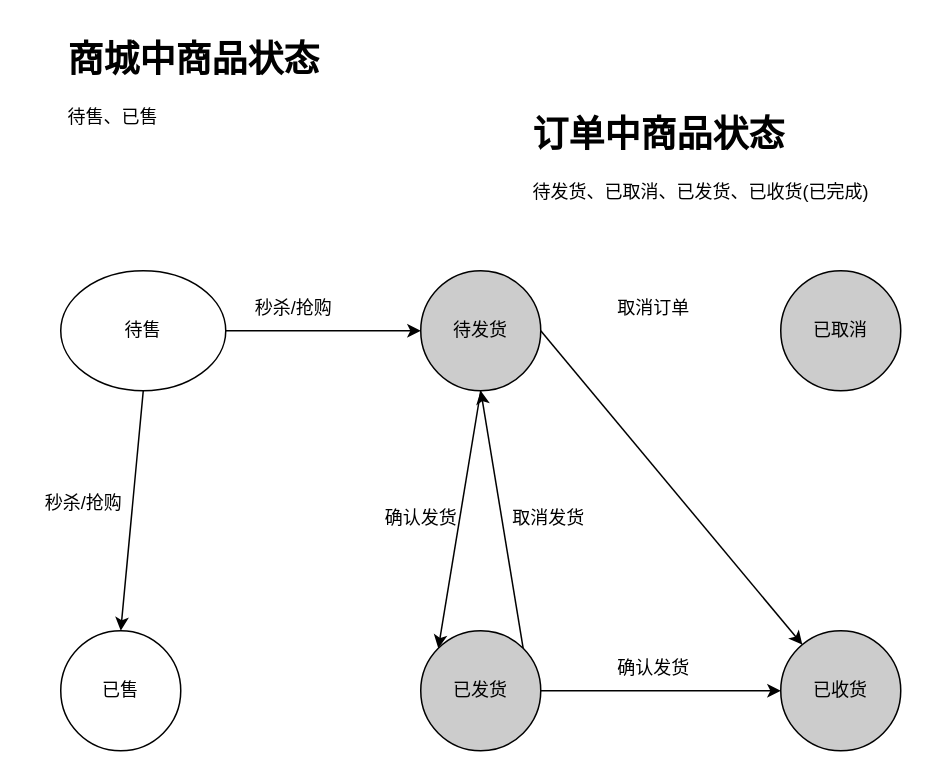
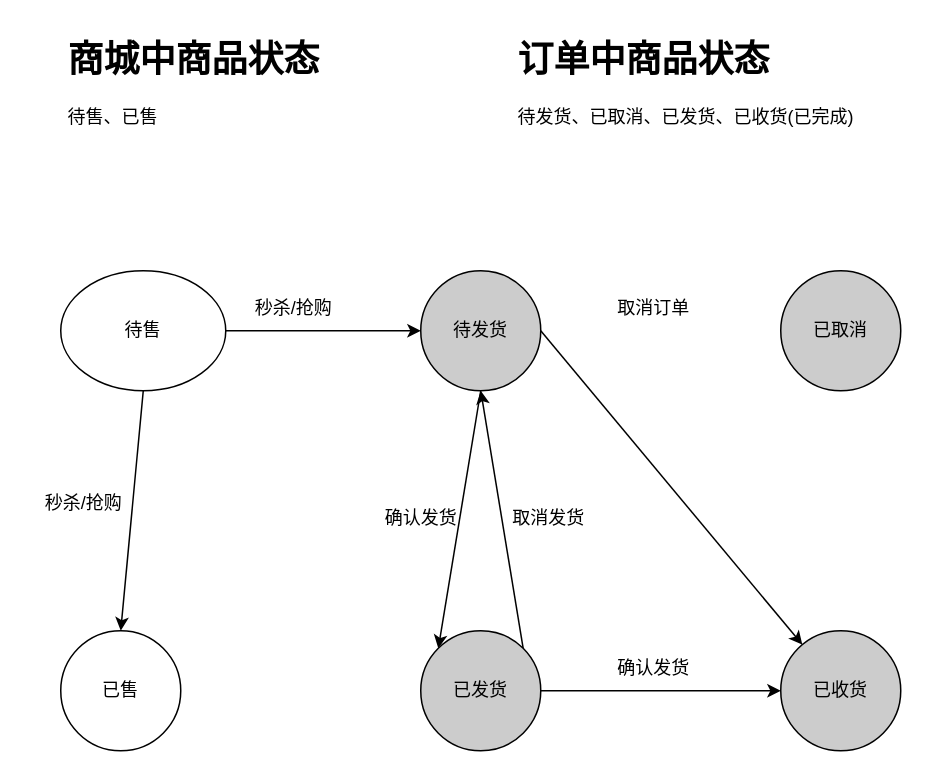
(721, 166) -> (706, 91)
